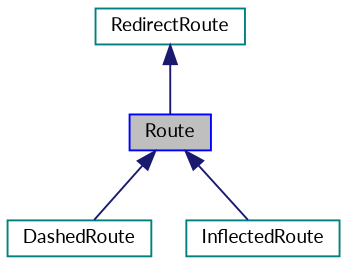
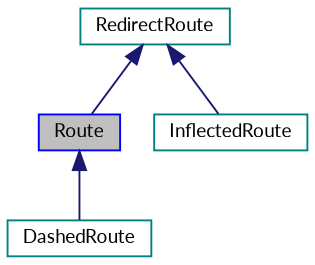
(223, 193) -> (199, 87)
